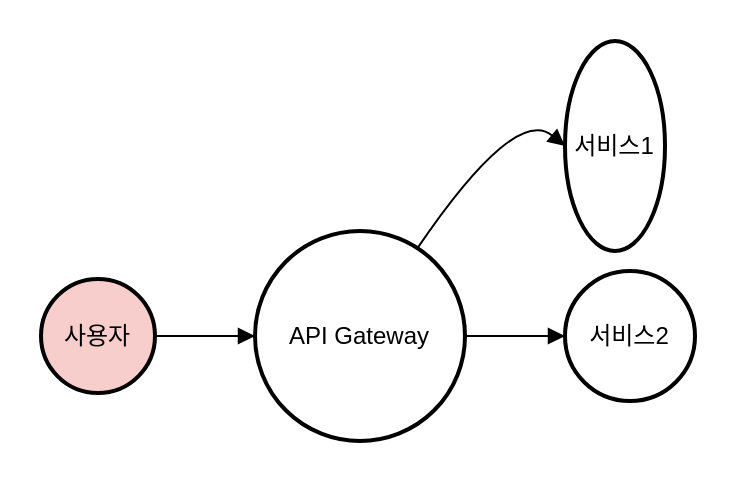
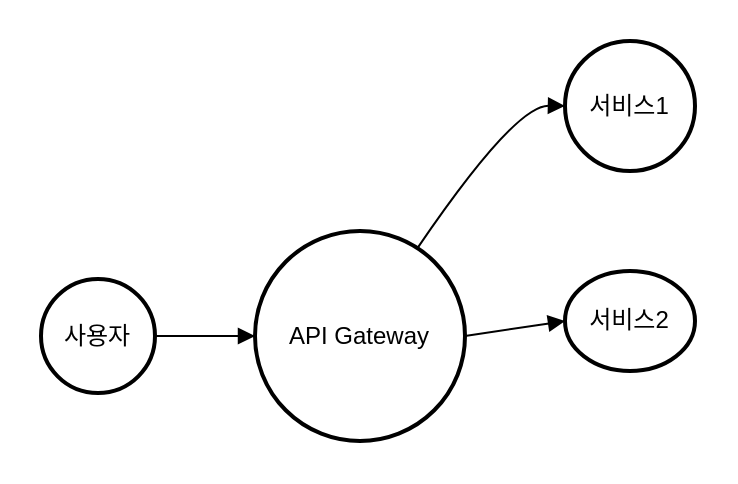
(615, 146) -> (630, 106)
(98, 336) -> (98, 336)
(630, 336) -> (630, 321)
